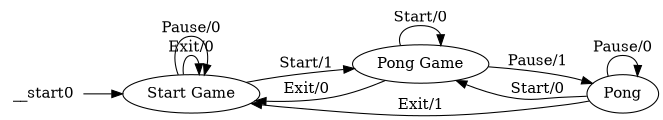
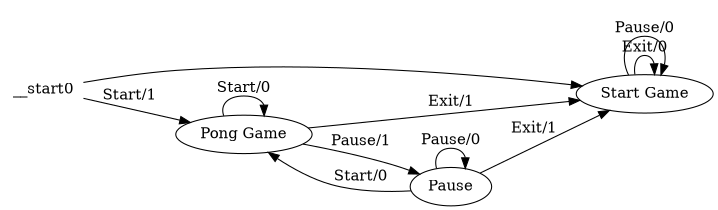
(295, 75) -> (132, 109)
(306, 89) -> (451, 102)
(623, 94) -> (451, 187)
